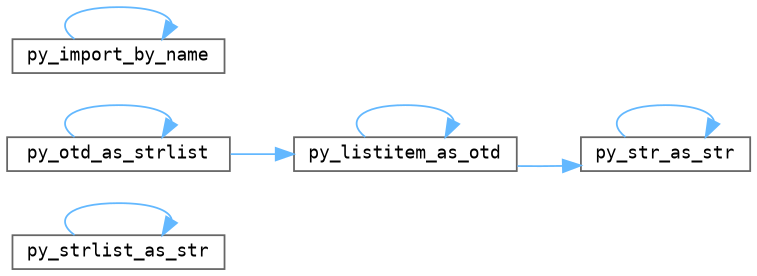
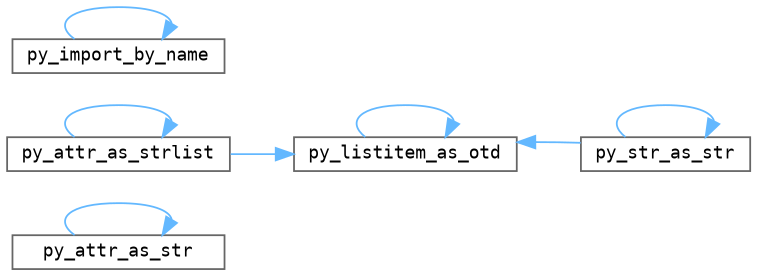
(118, 154) -> (118, 154)
(540, 166) -> (558, 142)
(118, 252) -> (118, 252)
